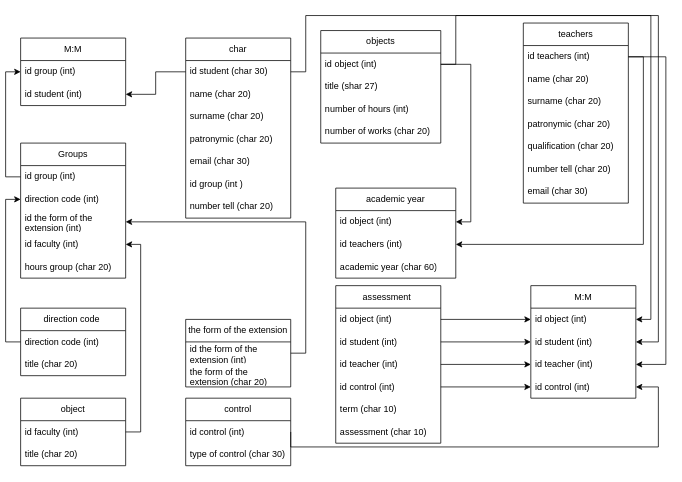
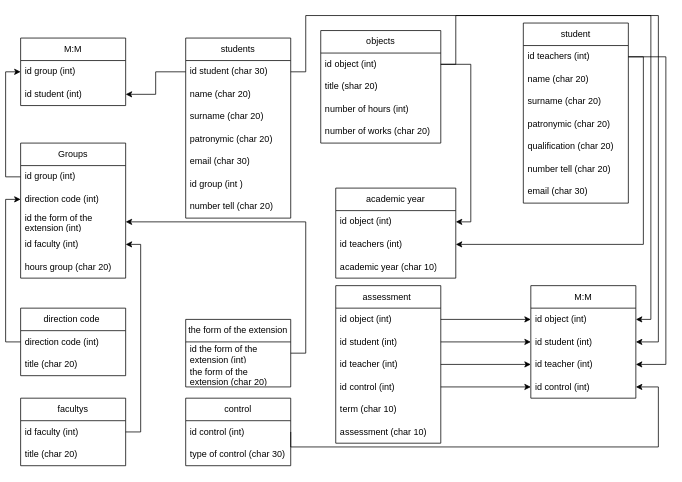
(576, 34) -> (576, 34)
(238, 49) -> (238, 49)
(358, 87) -> (358, 87)
(393, 267) -> (393, 267)
(73, 409) -> (73, 409)
